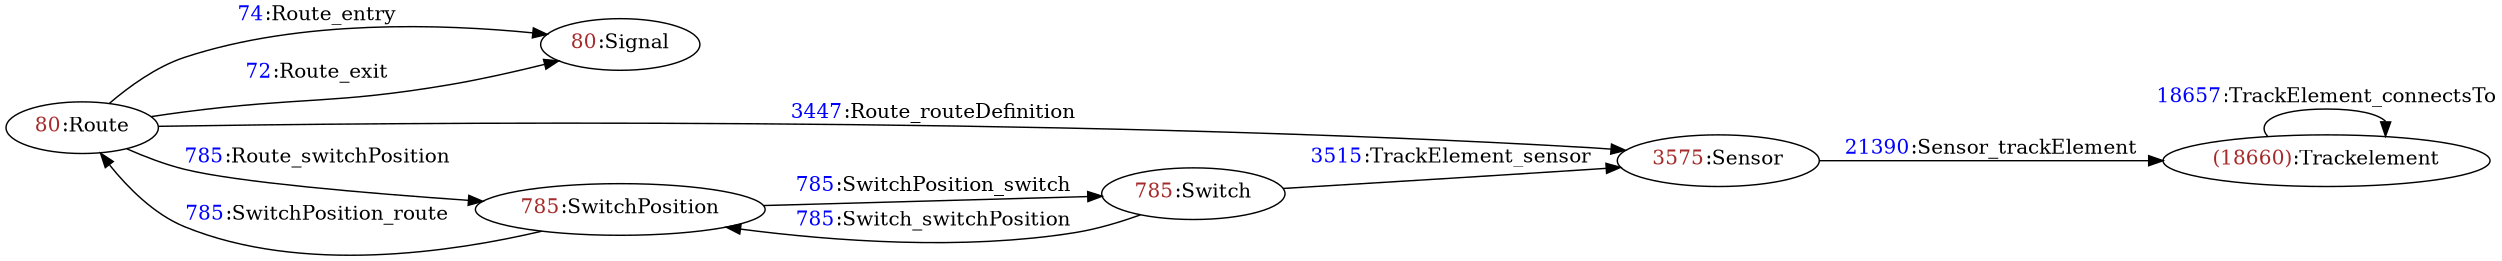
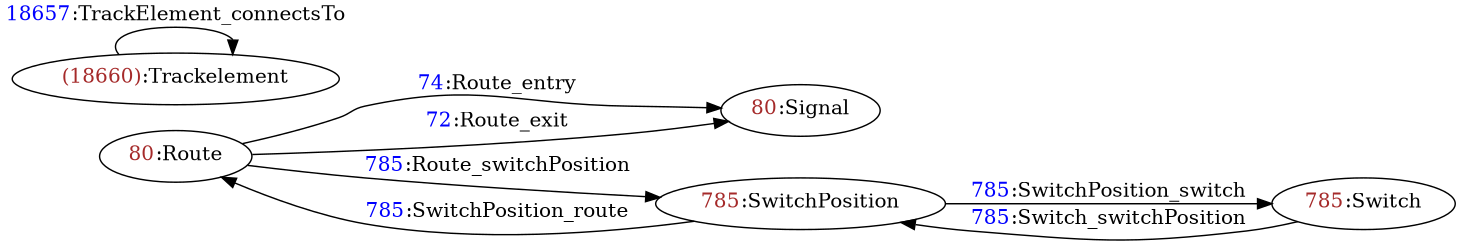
(1718, 161) -> none
